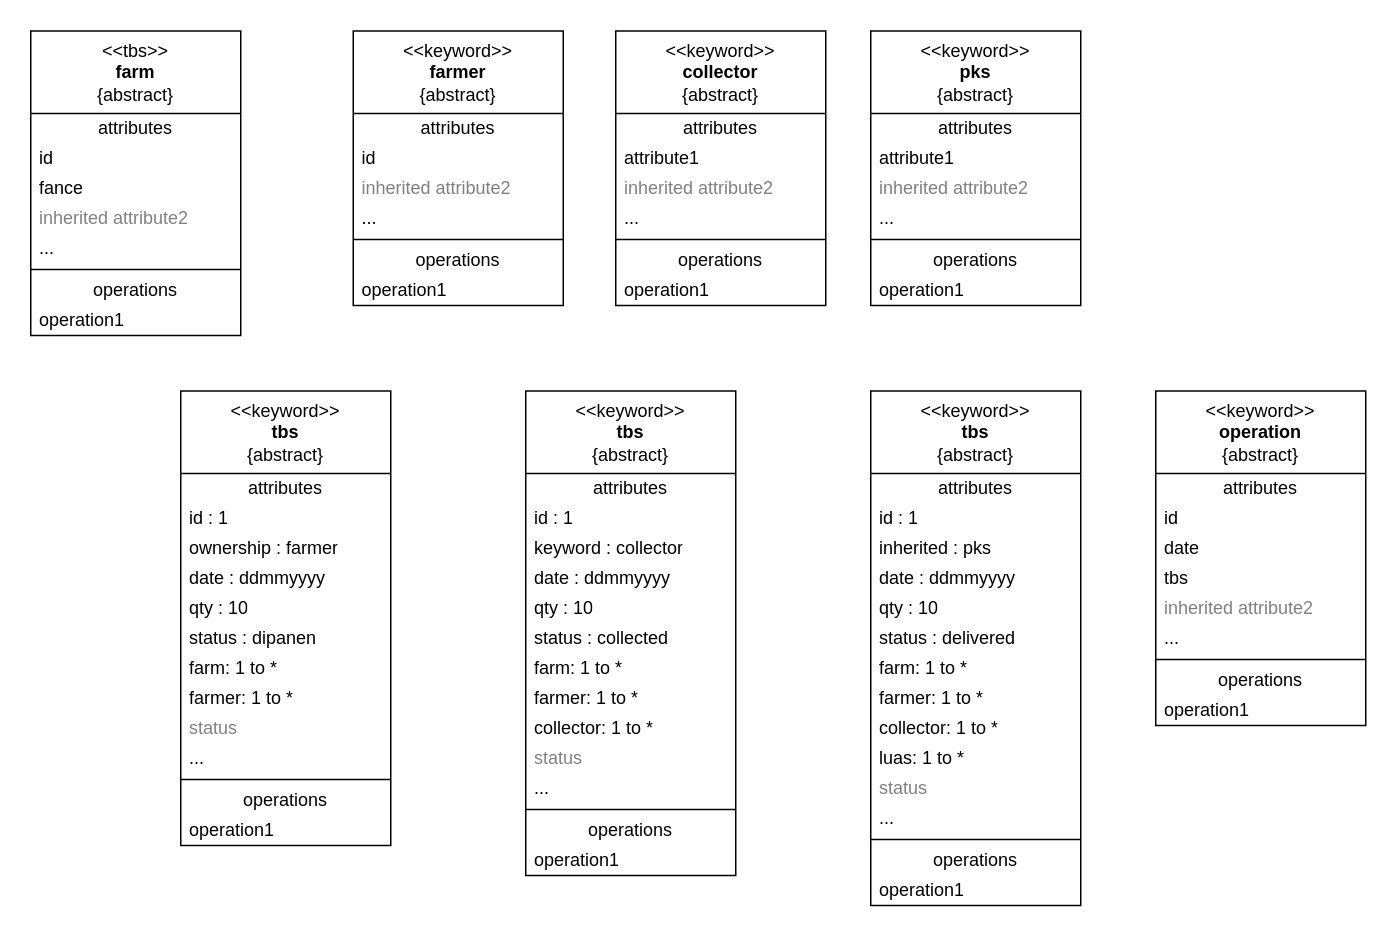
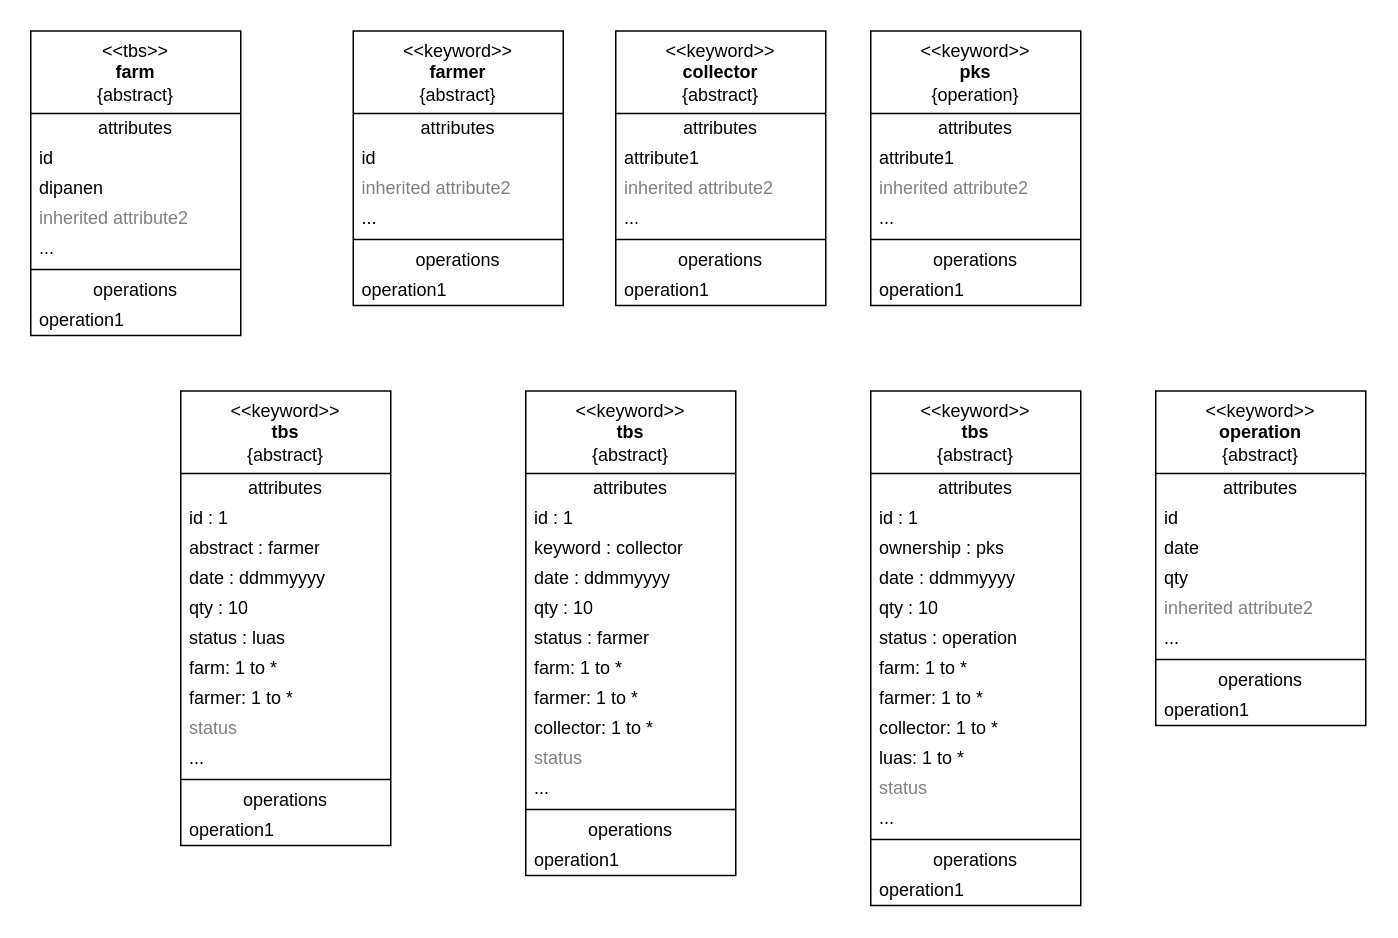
(976, 74) -> (976, 74)
(55, 158) -> (58, 158)
(65, 188) -> (73, 188)
(271, 548) -> (268, 548)
(944, 548) -> (946, 548)
(1180, 578) -> (1180, 578)
(261, 638) -> (246, 638)
(614, 638) -> (603, 638)
(959, 638) -> (961, 638)
